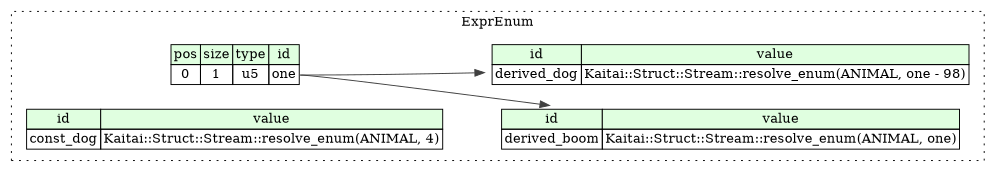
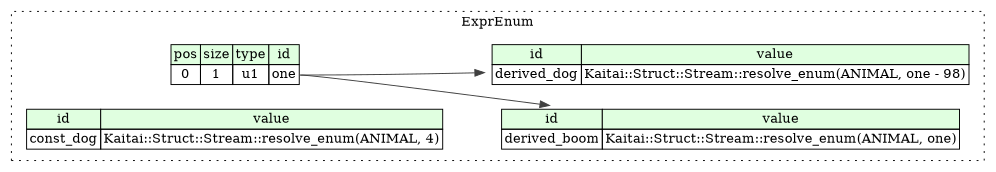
(251, 74) -> (251, 74)
